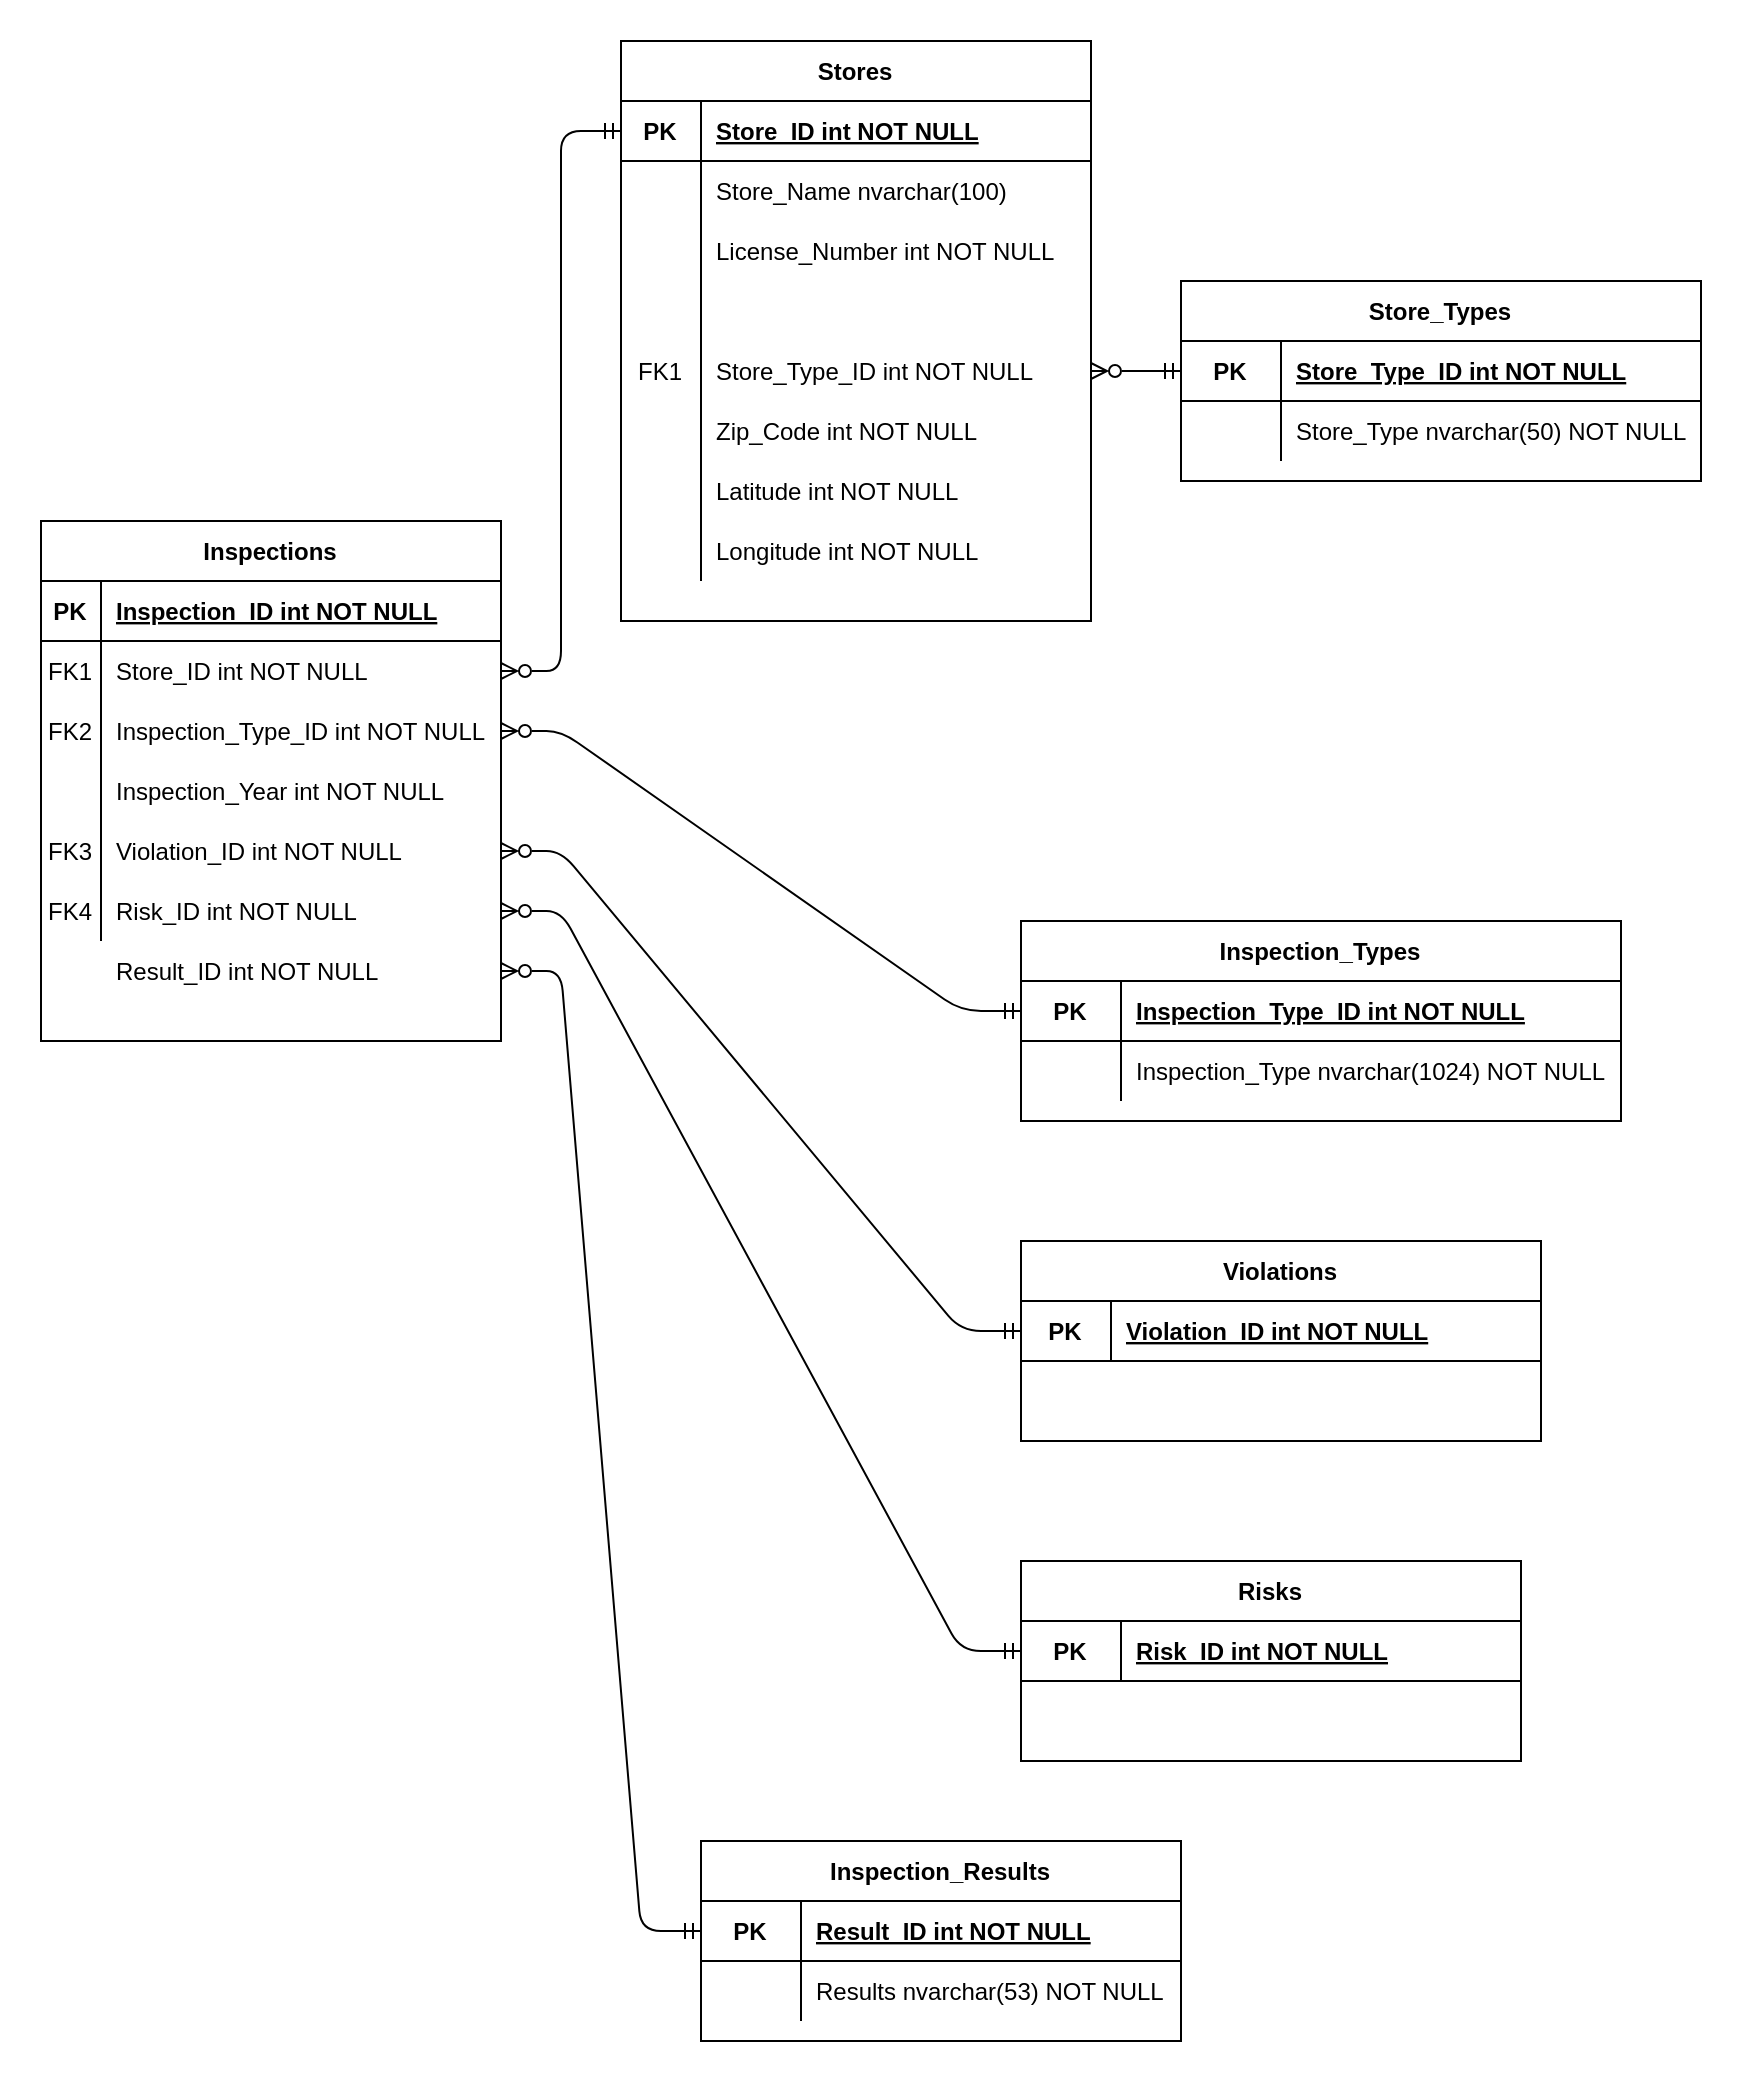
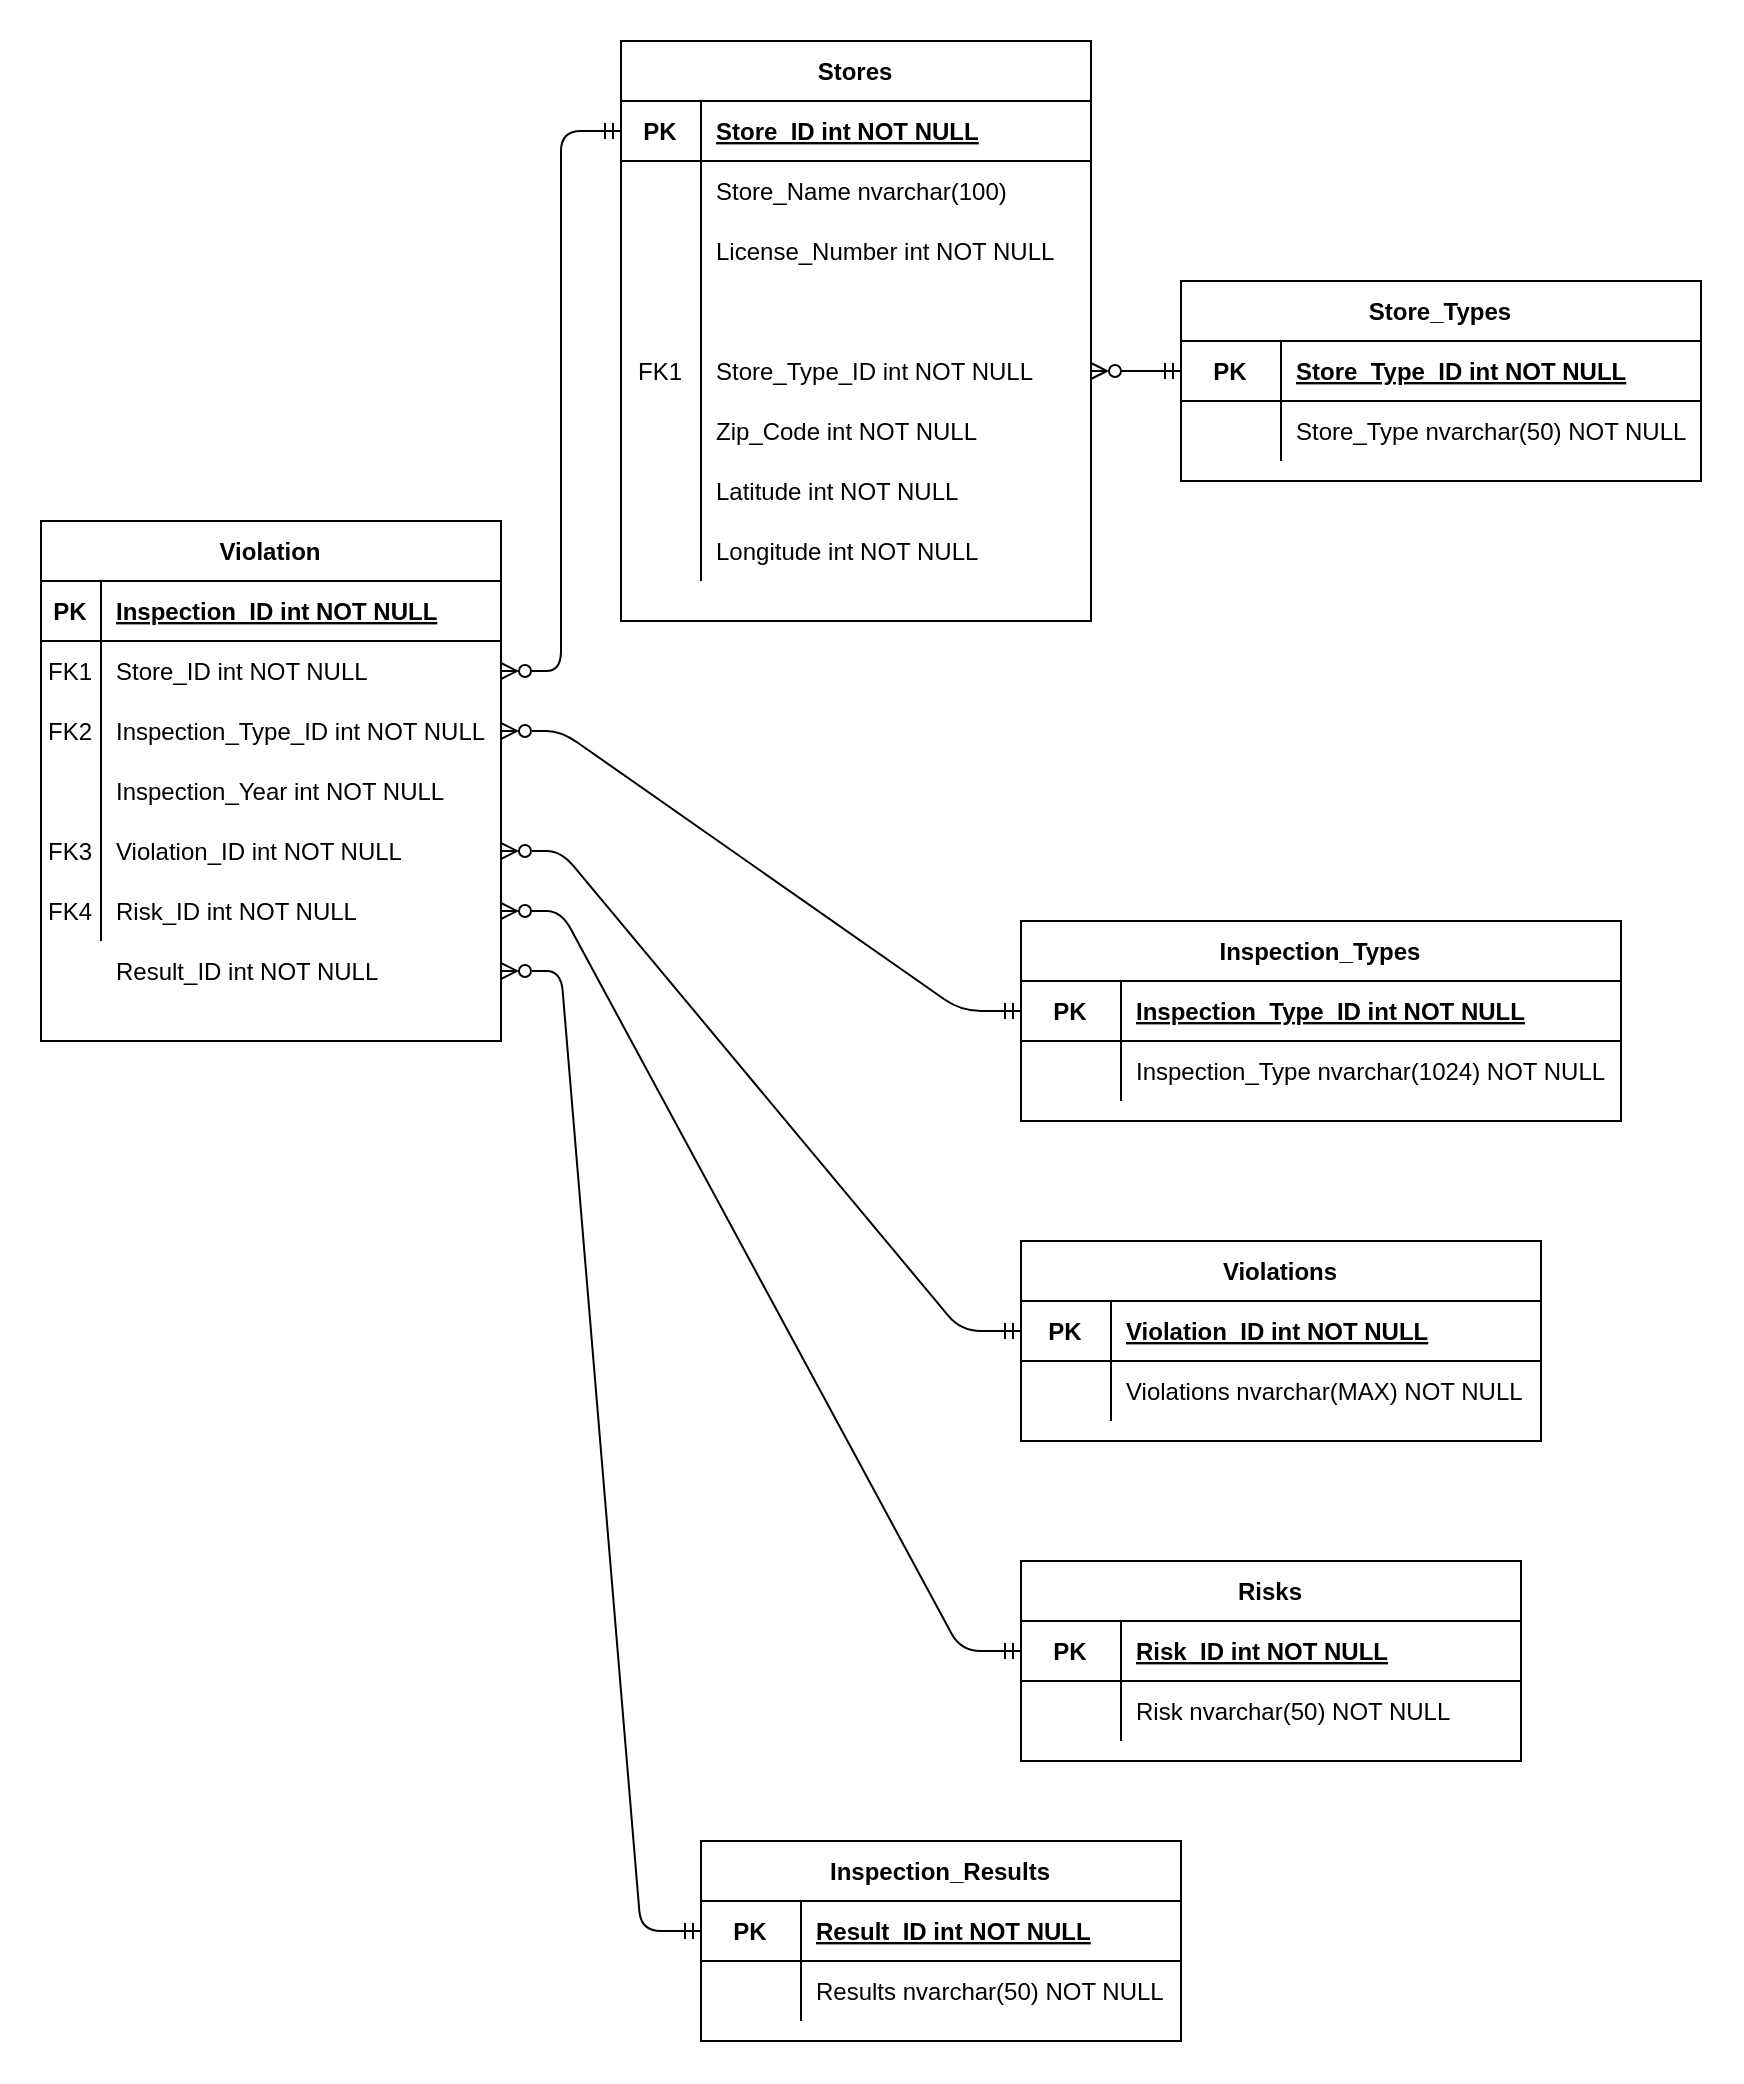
(270, 552) -> (270, 552)
none -> (1326, 1391)
none -> (1321, 1711)
(998, 1992) -> (998, 1992)
